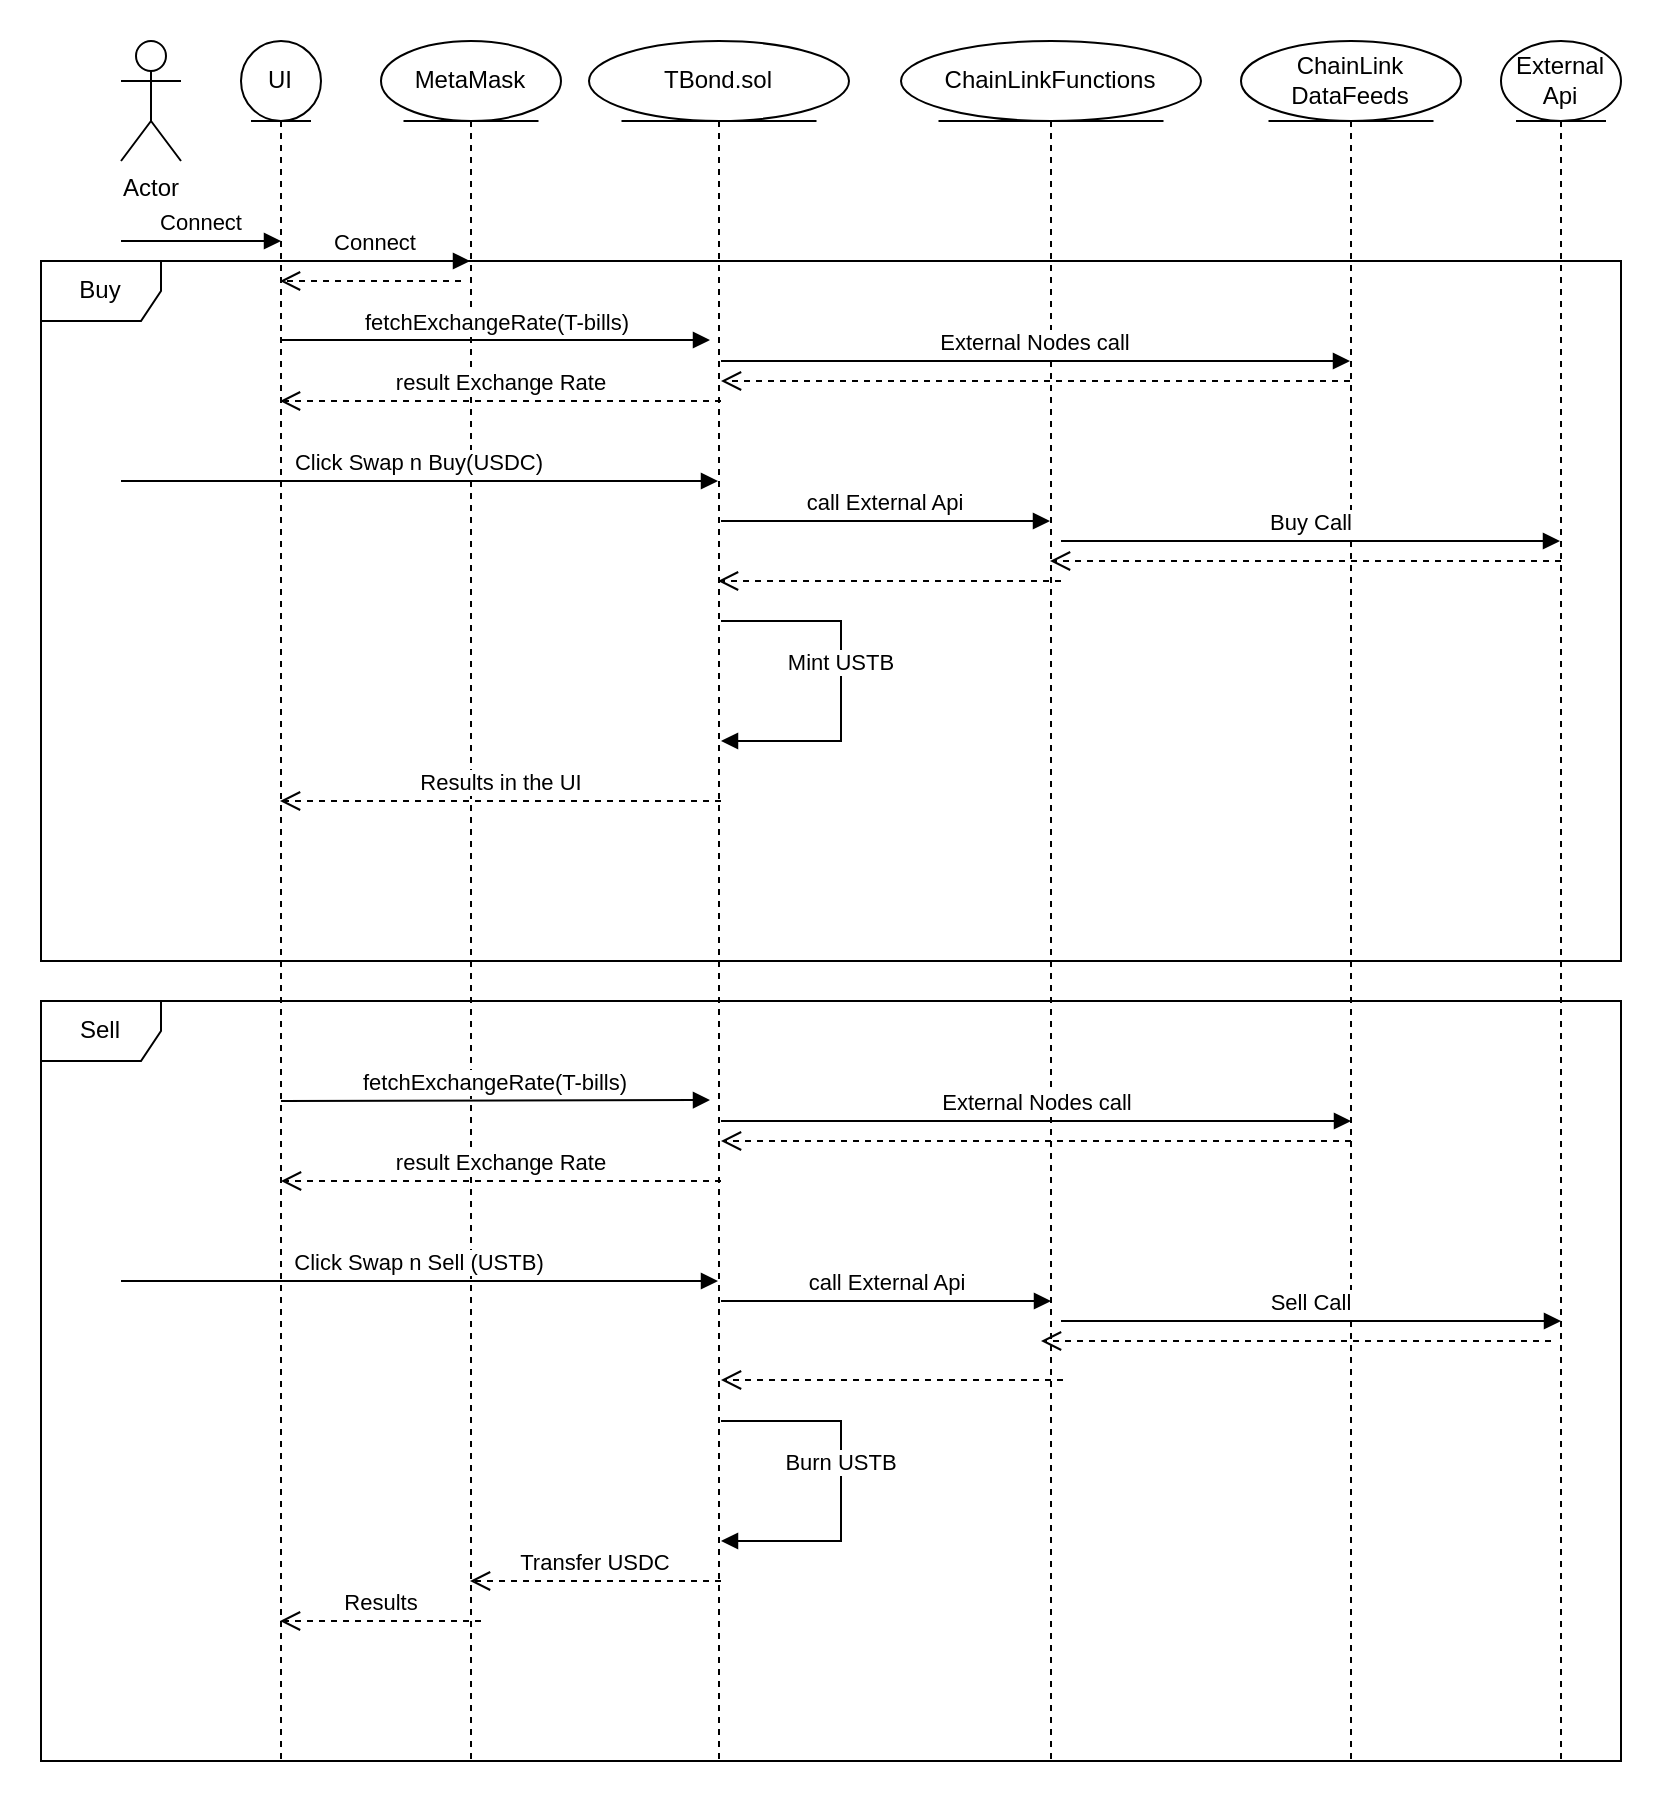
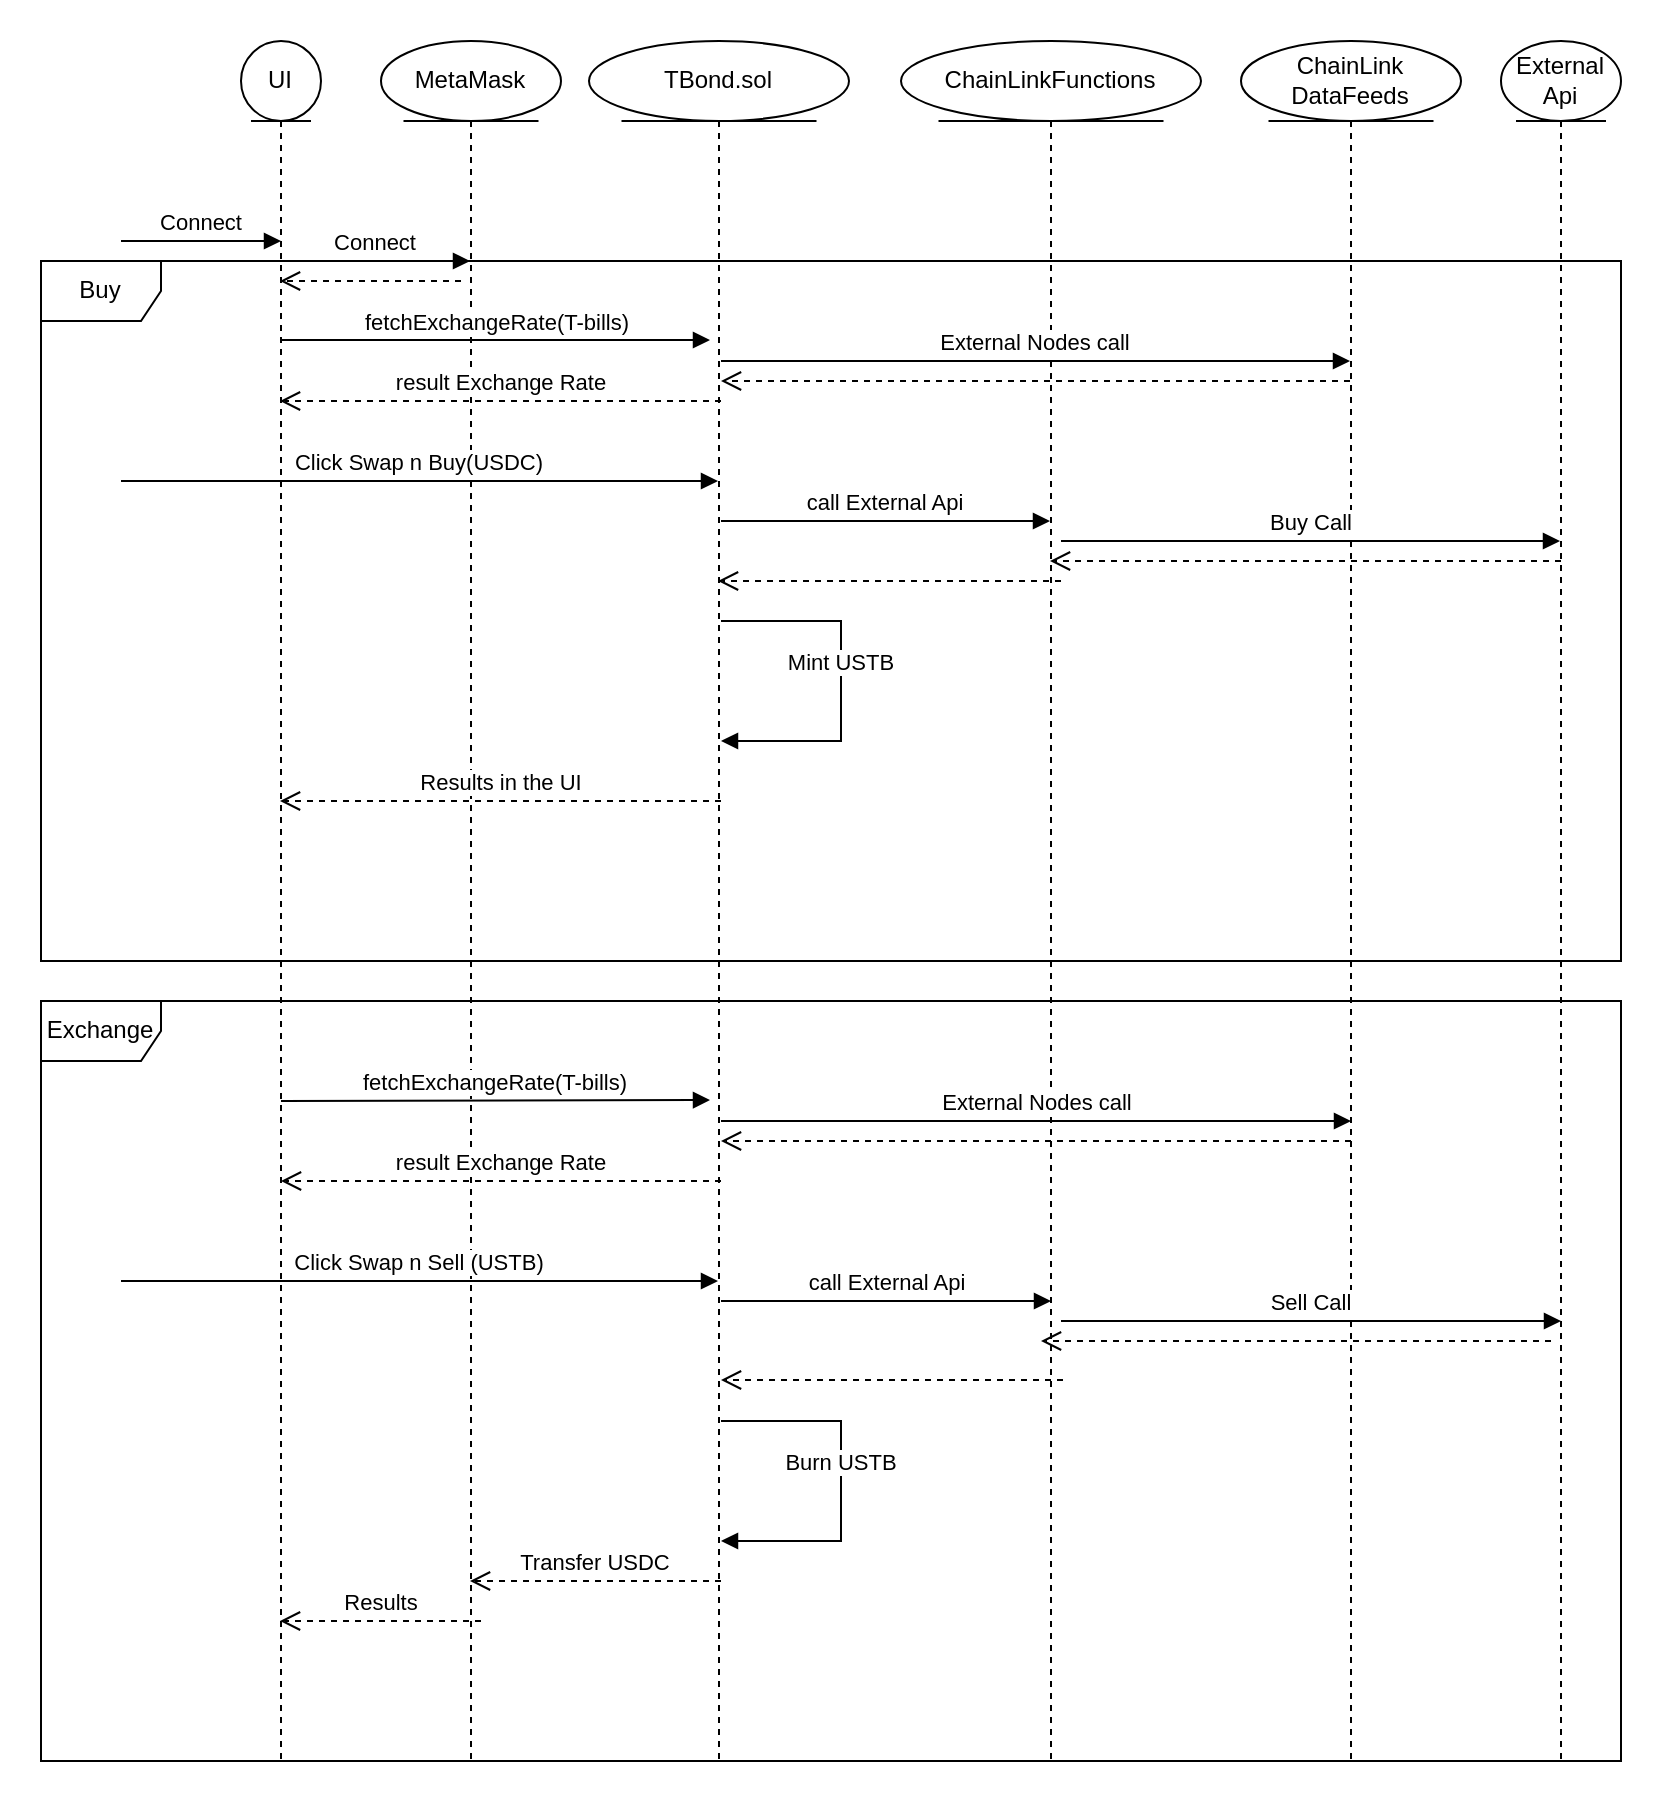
(151, 101) -> none
(101, 1031) -> (101, 1031)
